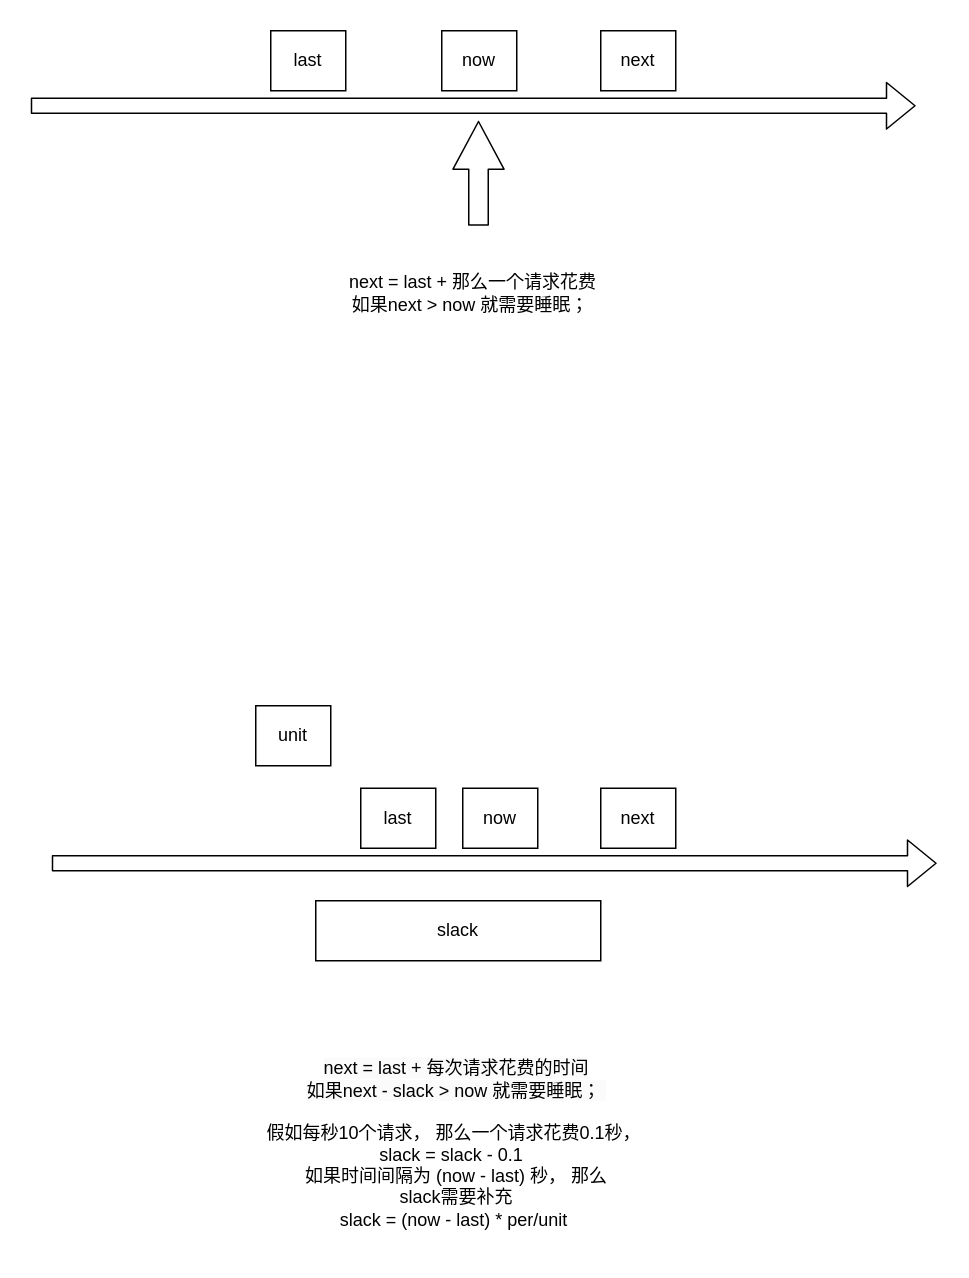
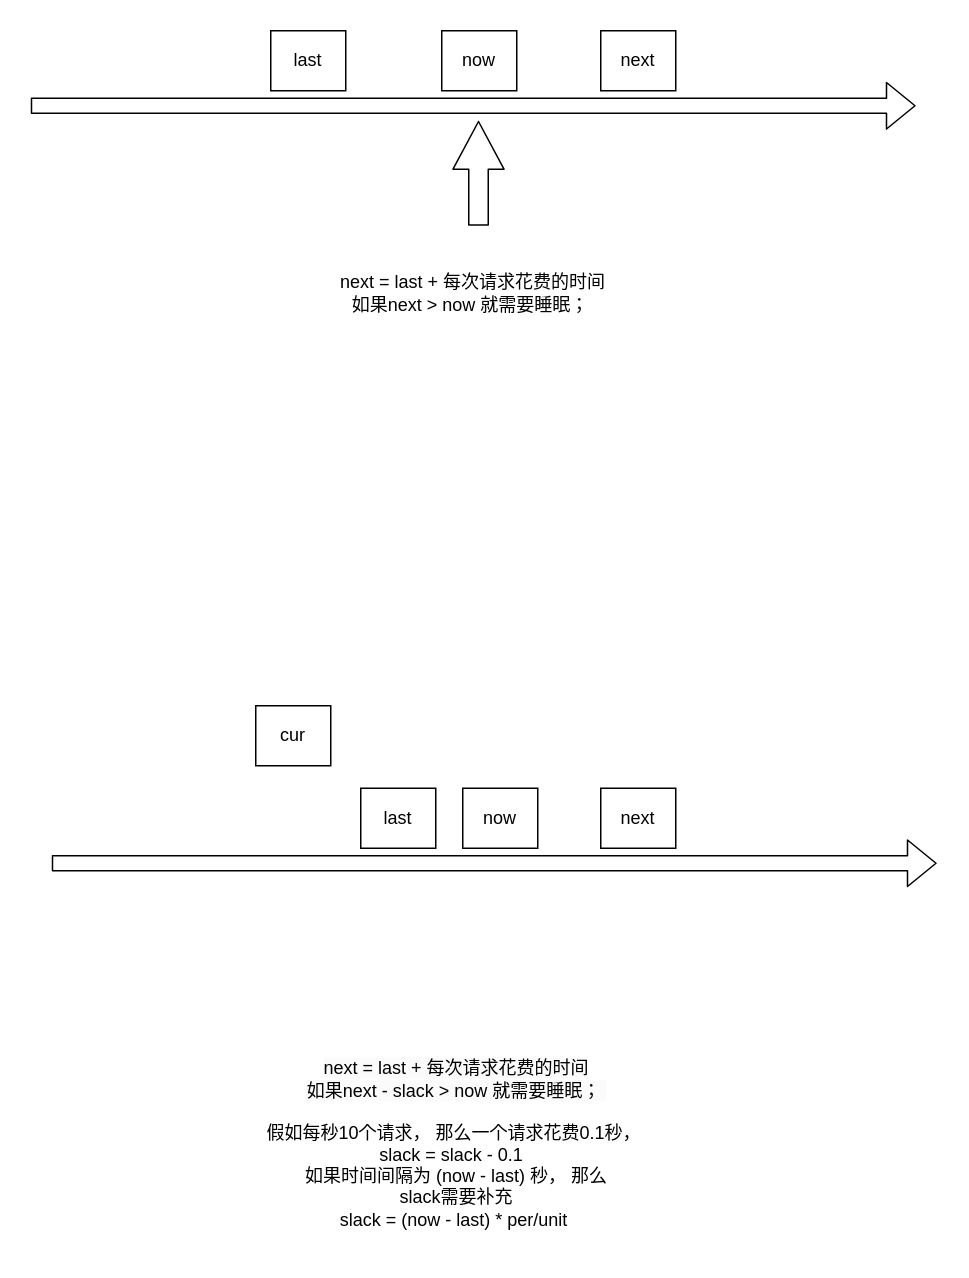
(473, 293) -> (473, 293)
(293, 736) -> (293, 736)
(458, 931) -> none
